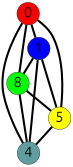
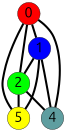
(18, 83) -> (19, 83)
(44, 136) -> none
